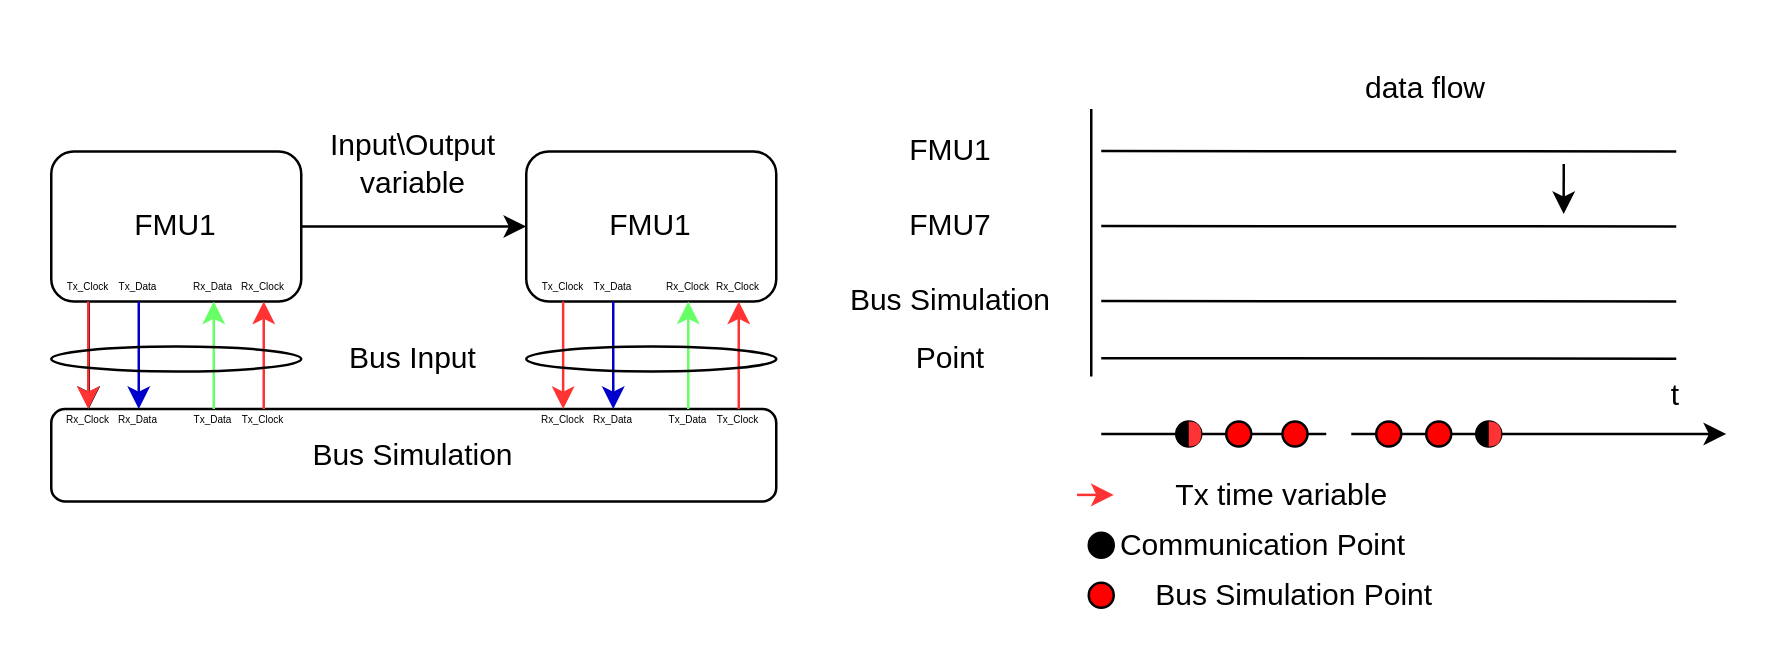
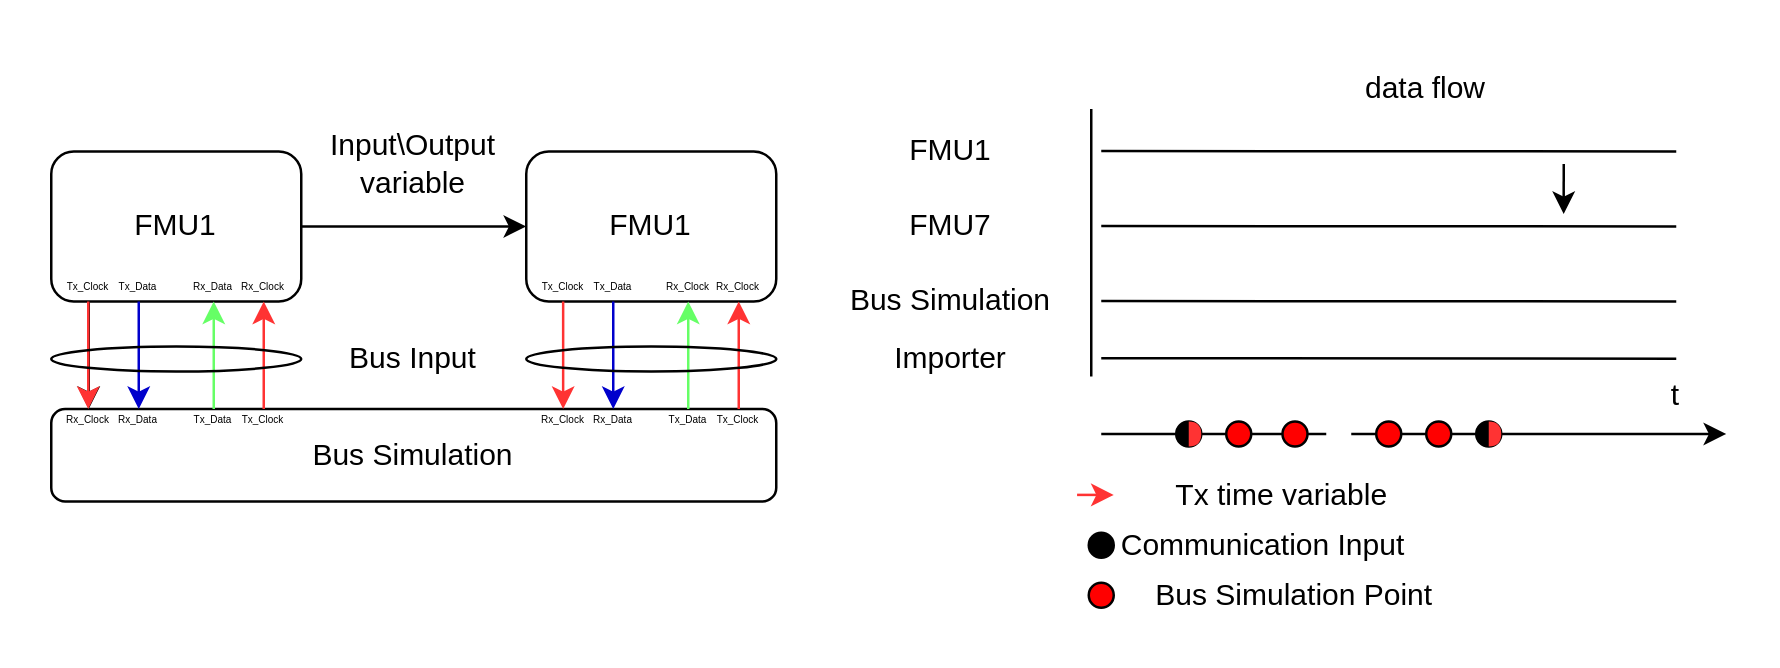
(951, 359) -> (951, 359)
(1264, 546) -> (1264, 546)
